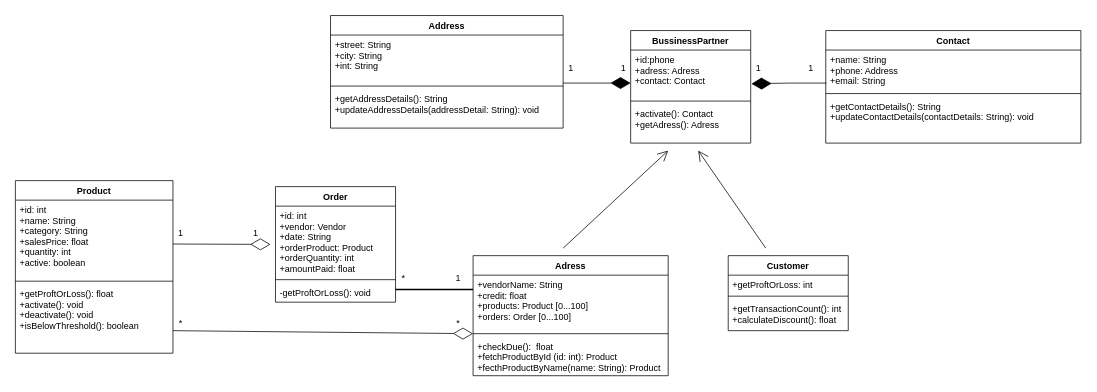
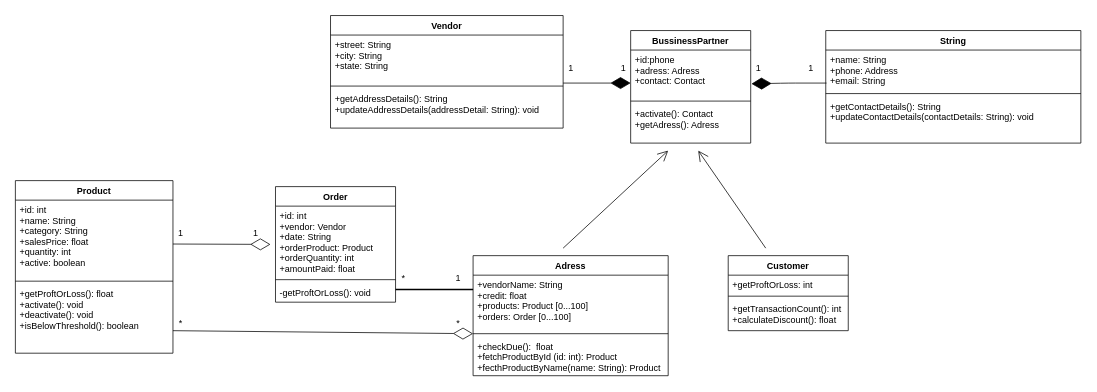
(446, 26) -> (446, 26)
(953, 41) -> (953, 41)
(369, 45) -> (369, 45)
